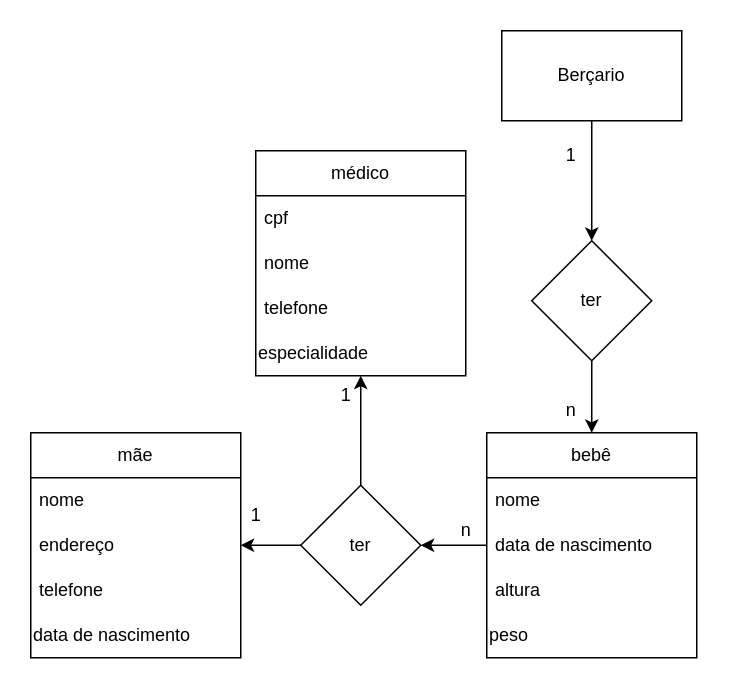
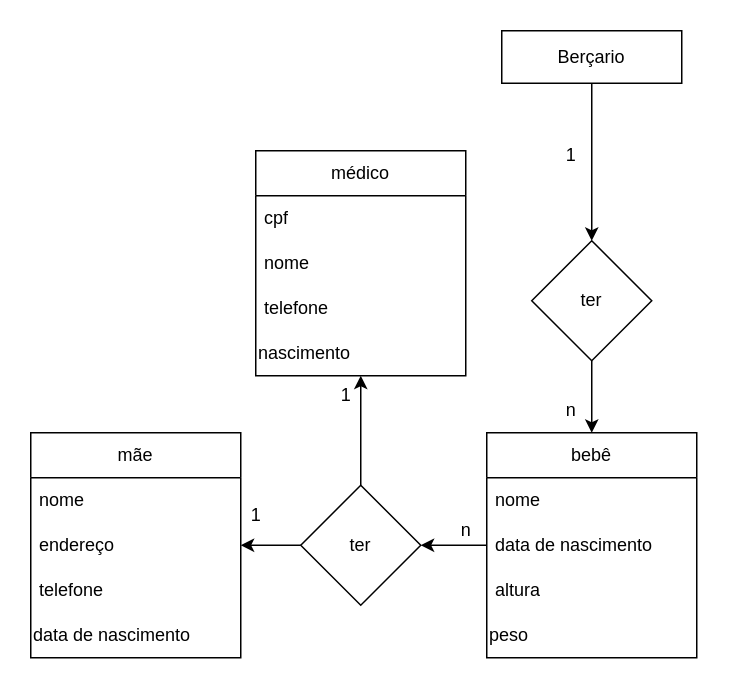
(592, 76) -> (592, 57)
(317, 353) -> (307, 353)
